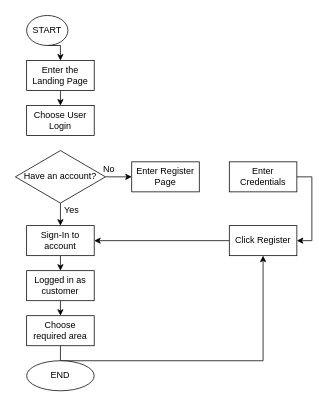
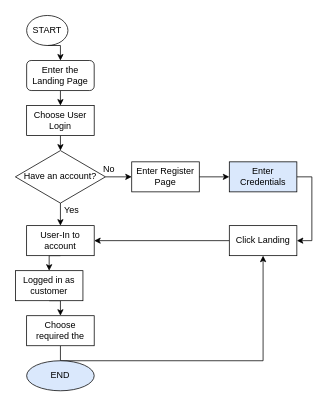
(60, 75) -> (60, 75)
none -> (60, 140)
none -> (222, 177)
(263, 177) -> (263, 177)
(60, 240) -> (60, 240)
(263, 240) -> (263, 240)
(60, 285) -> (49, 285)
(60, 330) -> (60, 330)
(60, 375) -> (60, 375)
